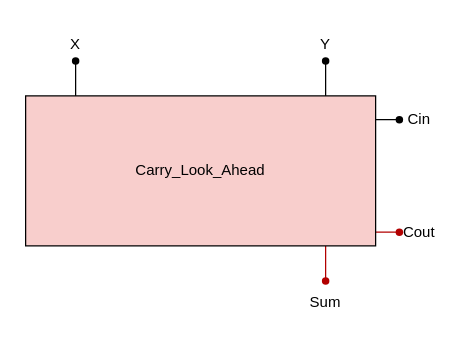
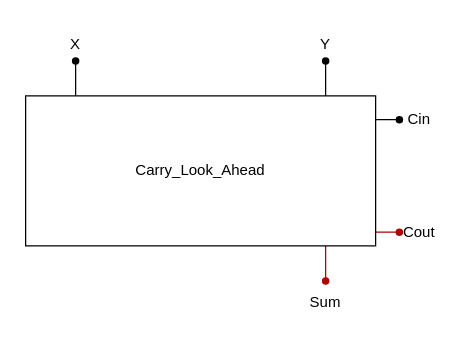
(201, 171) -> (201, 171)
